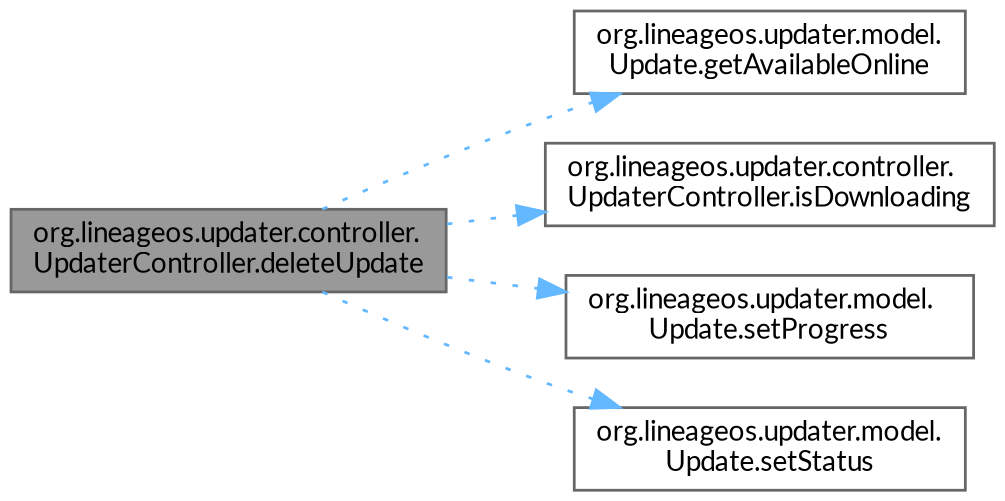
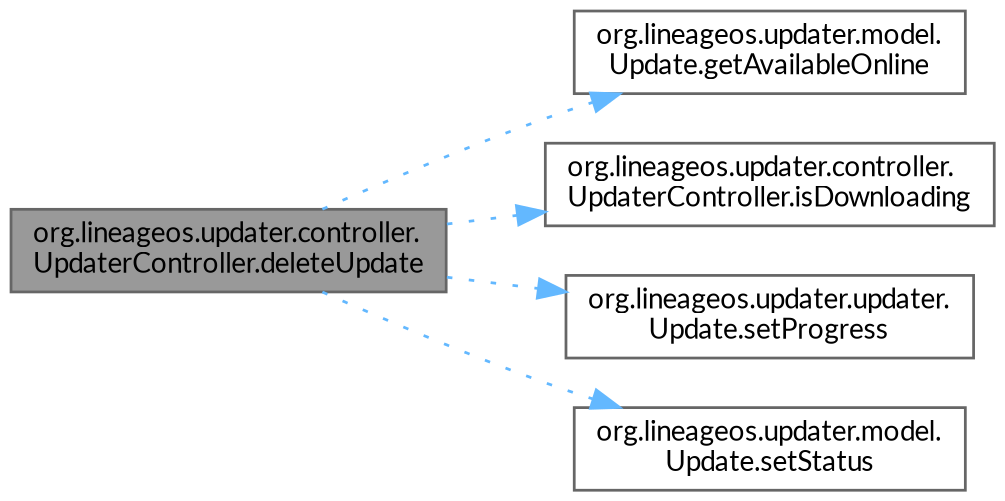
(770, 317) -> (770, 317)
